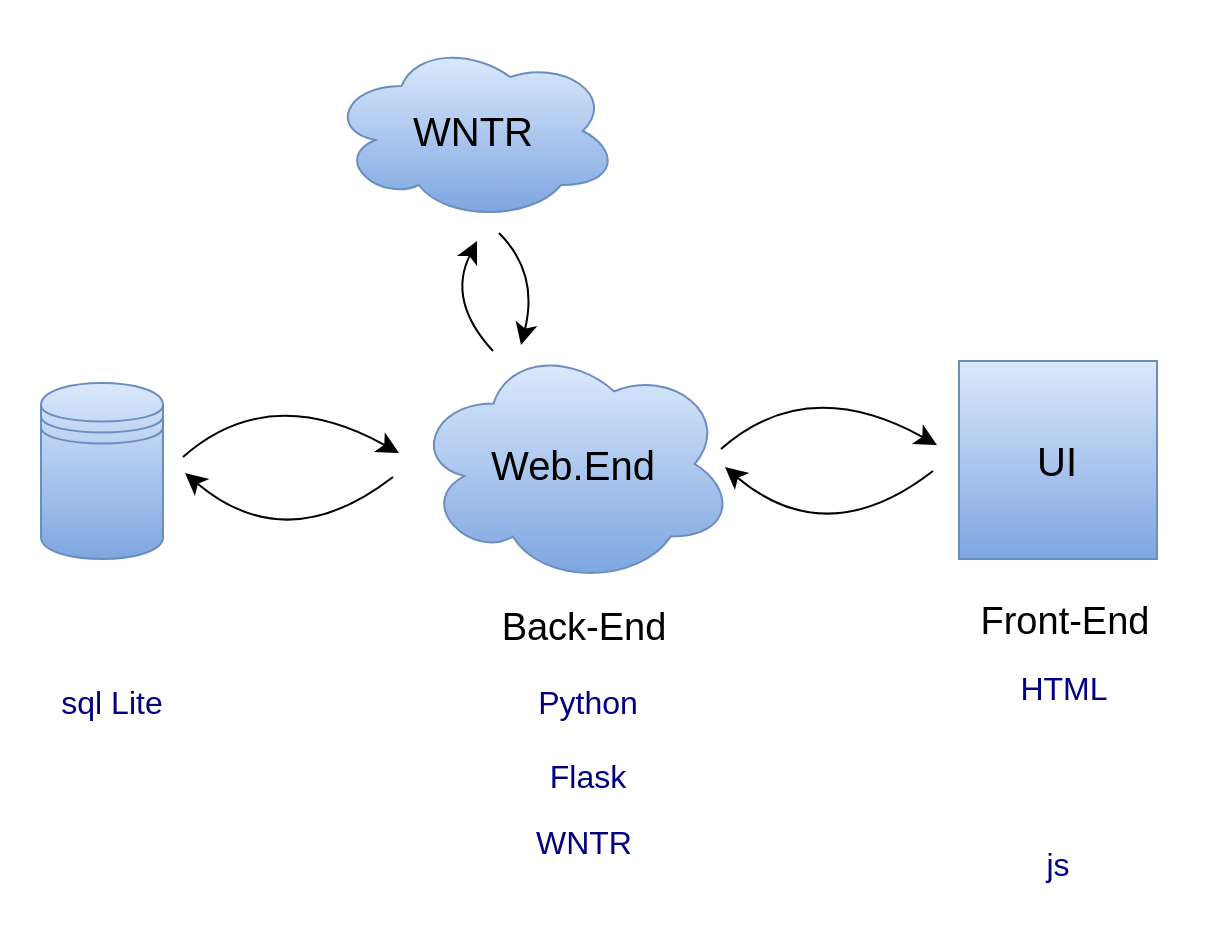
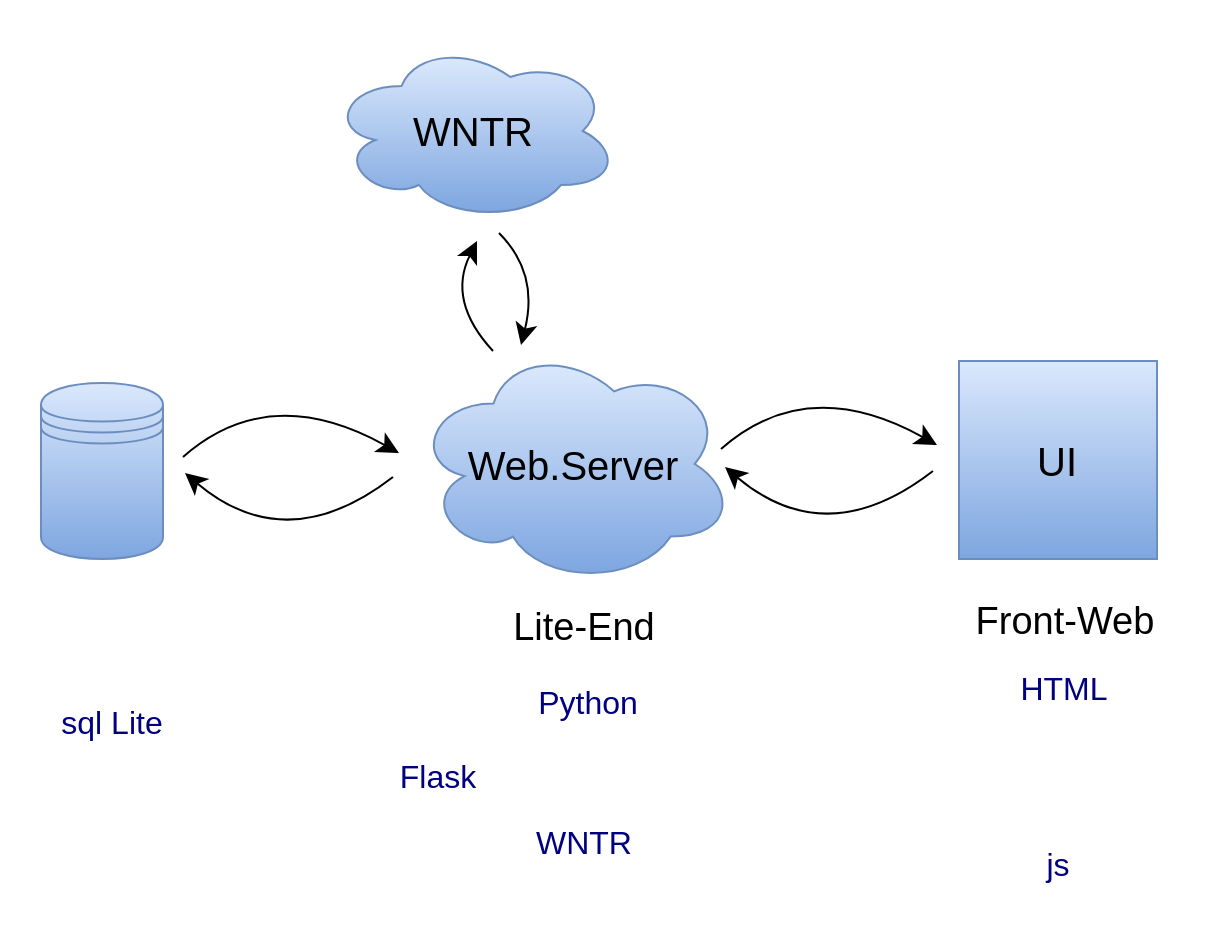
(574, 465) -> (574, 465)
(1066, 623) -> (1066, 623)
(585, 629) -> (585, 629)
(113, 703) -> (113, 723)
(589, 777) -> (439, 777)
